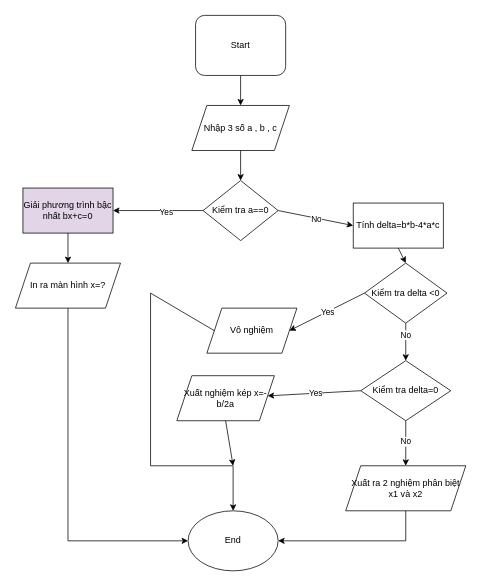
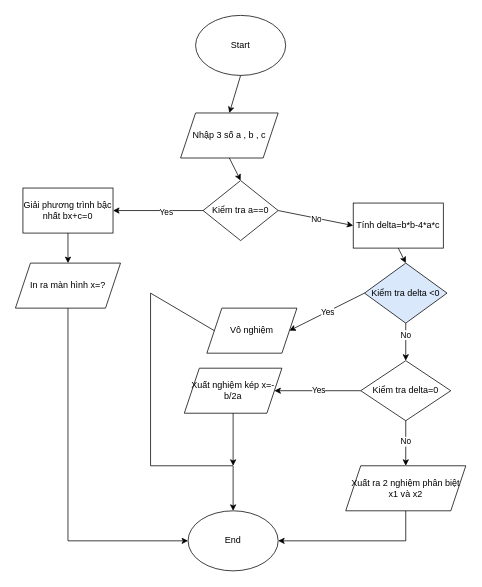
(240, 45) -> (240, 45)
(240, 128) -> (229, 135)
(68, 210) -> (68, 210)
(405, 293) -> (405, 293)
(225, 398) -> (233, 390)
